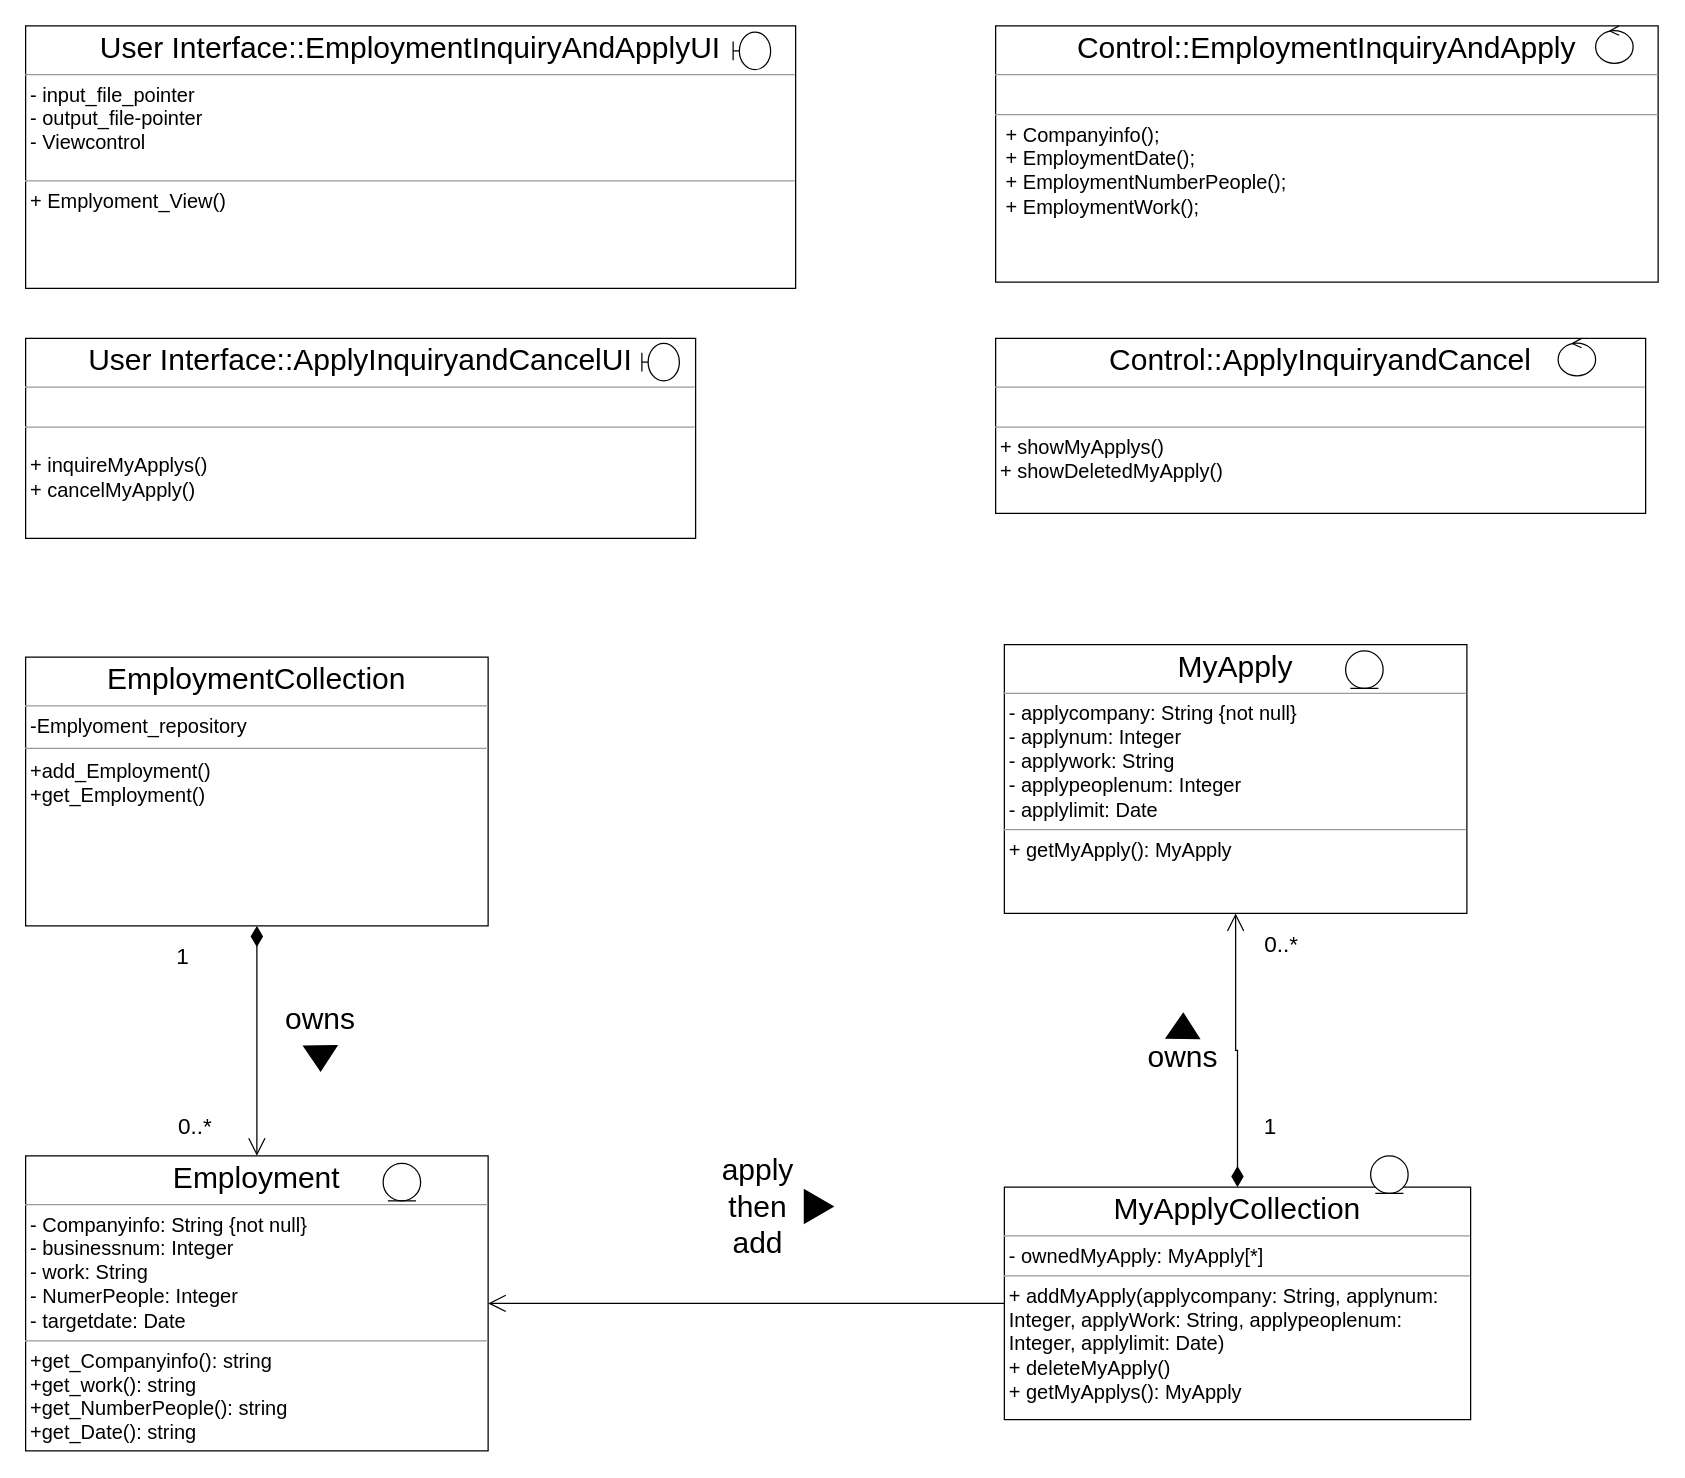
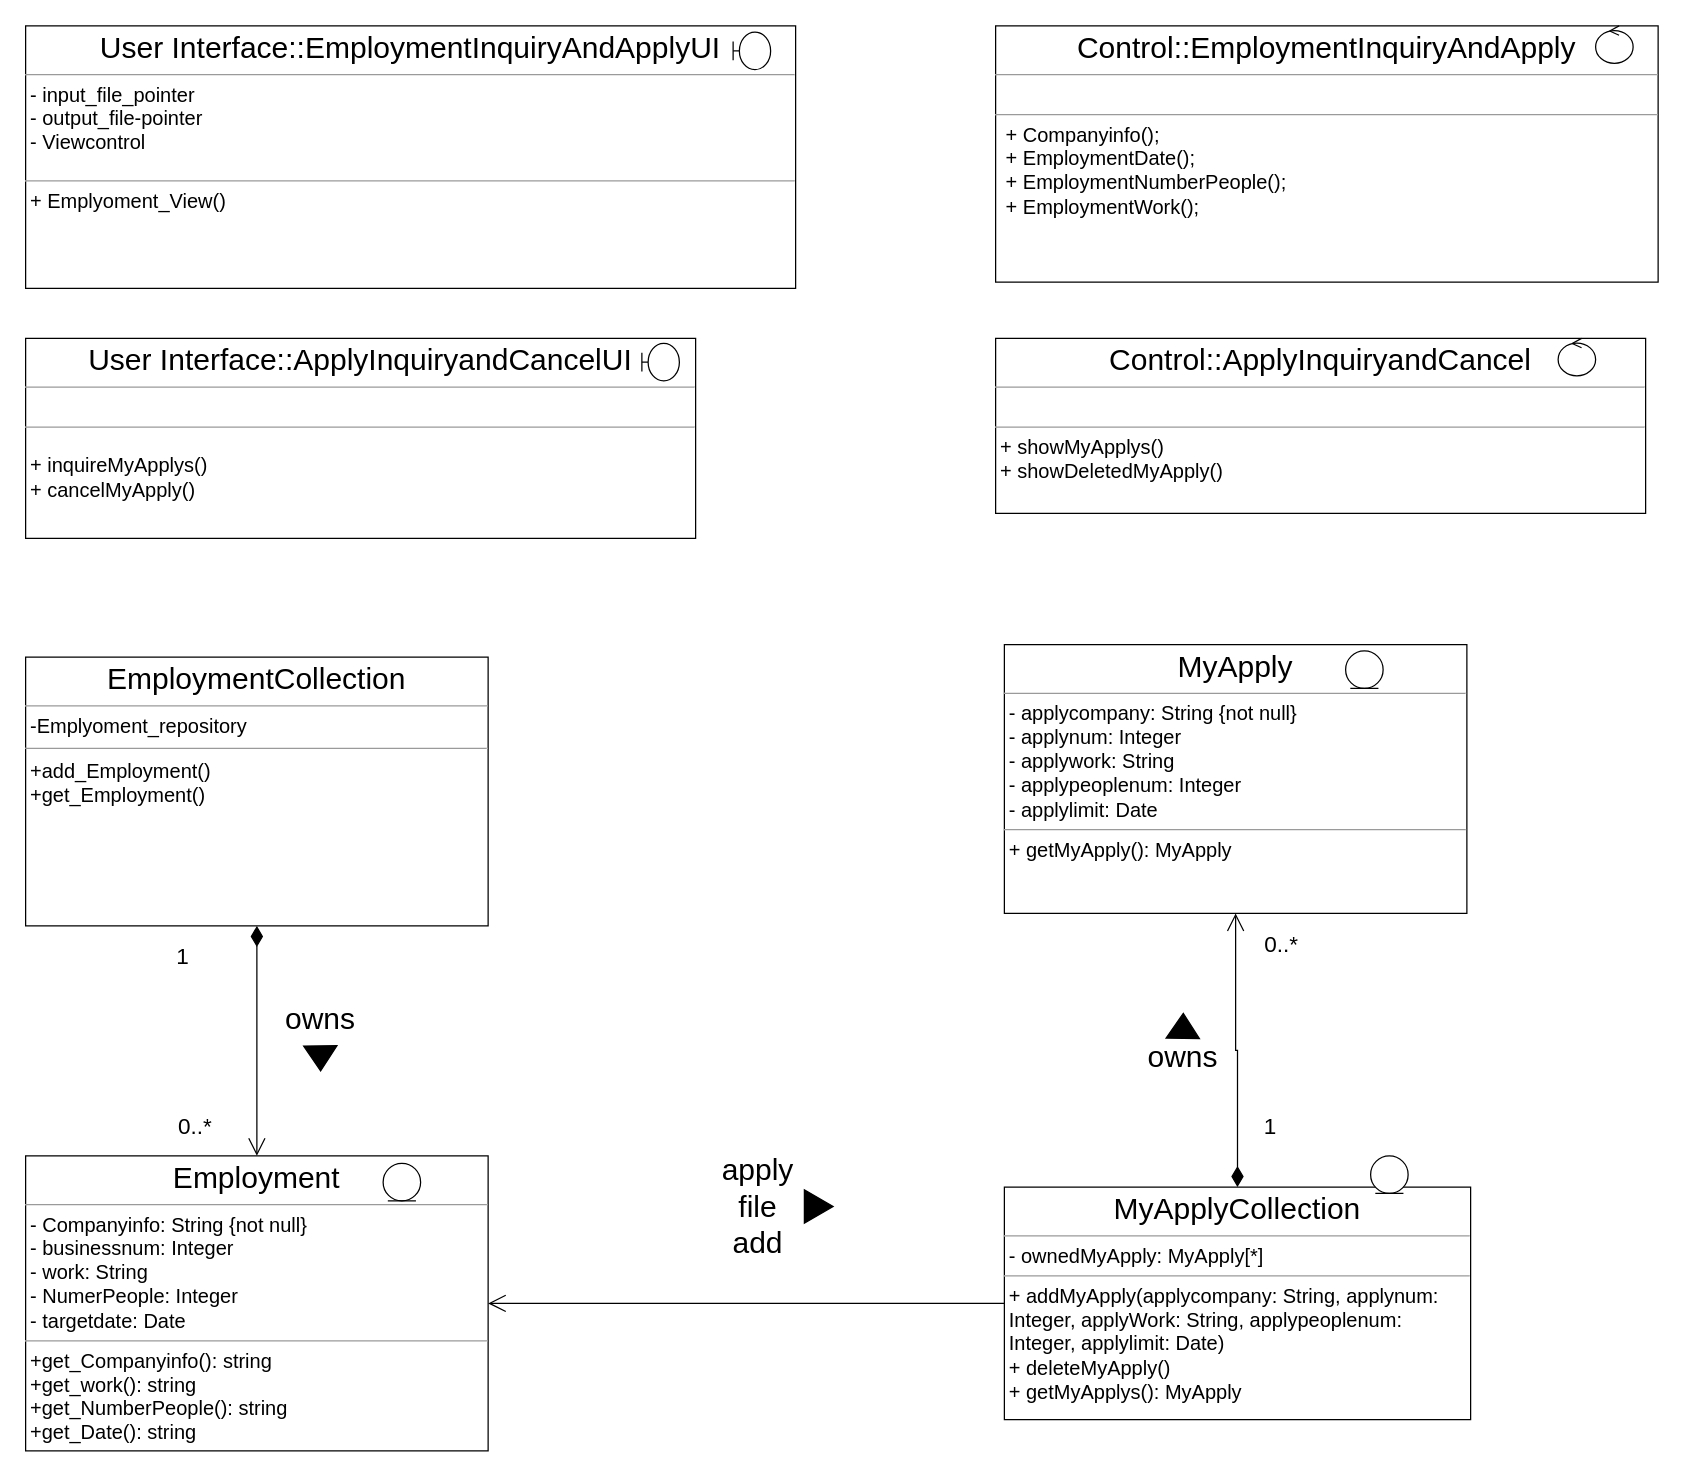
(758, 1207) -> (758, 1207)
